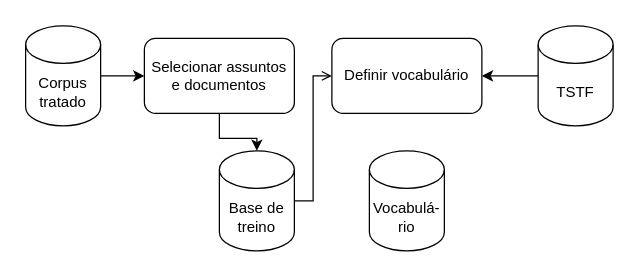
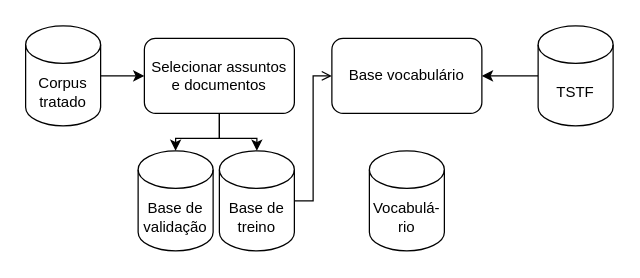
(407, 76) -> (407, 76)
none -> (195, 138)
none -> (176, 201)
